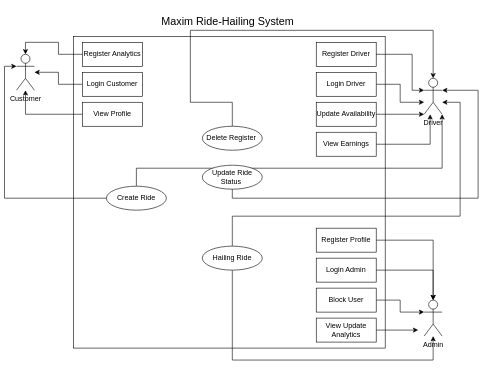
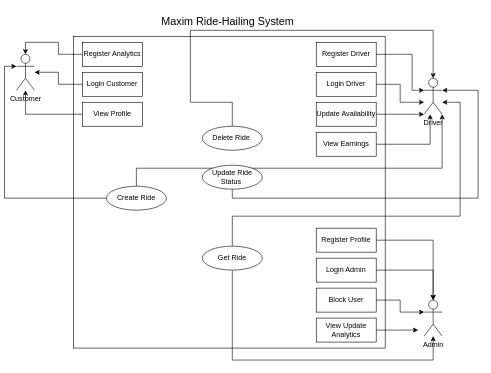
(233, 138) -> (233, 138)
(233, 258) -> (233, 258)
